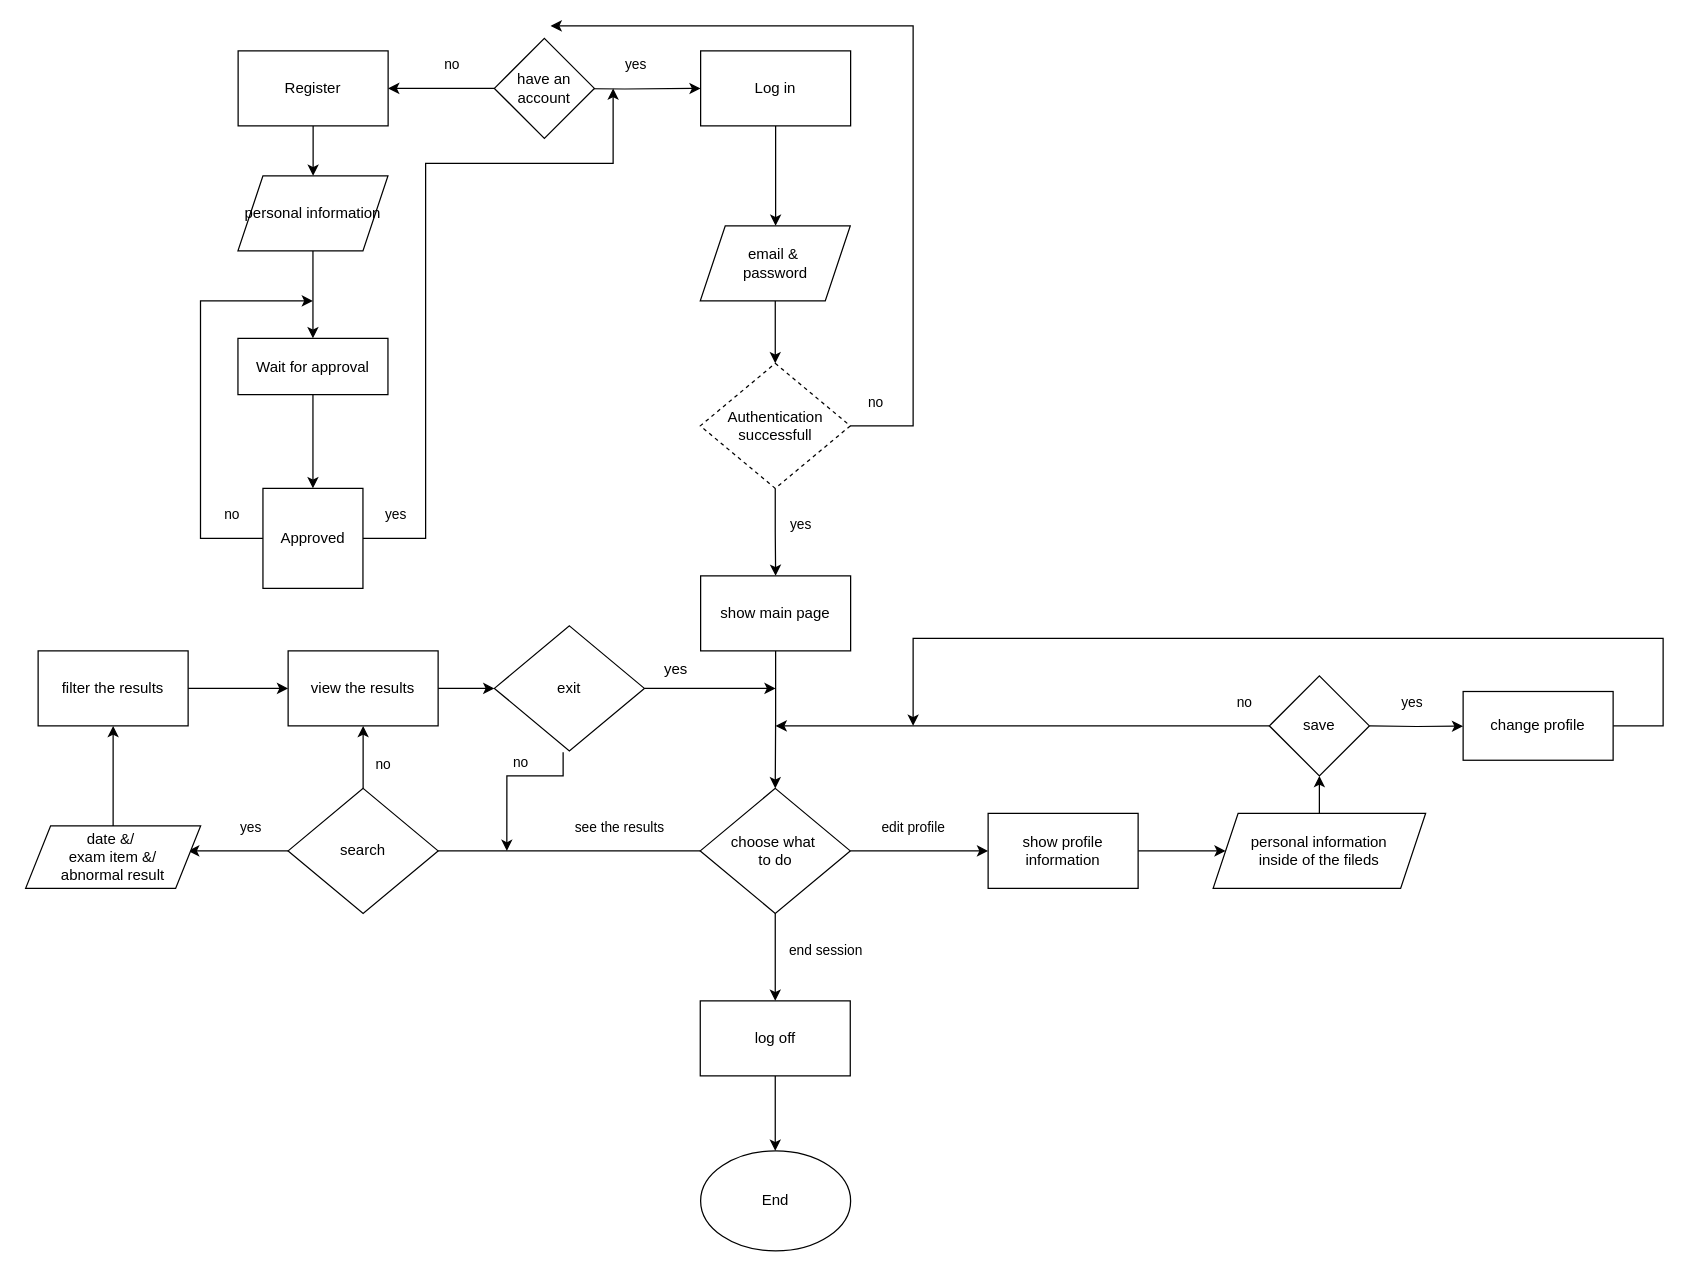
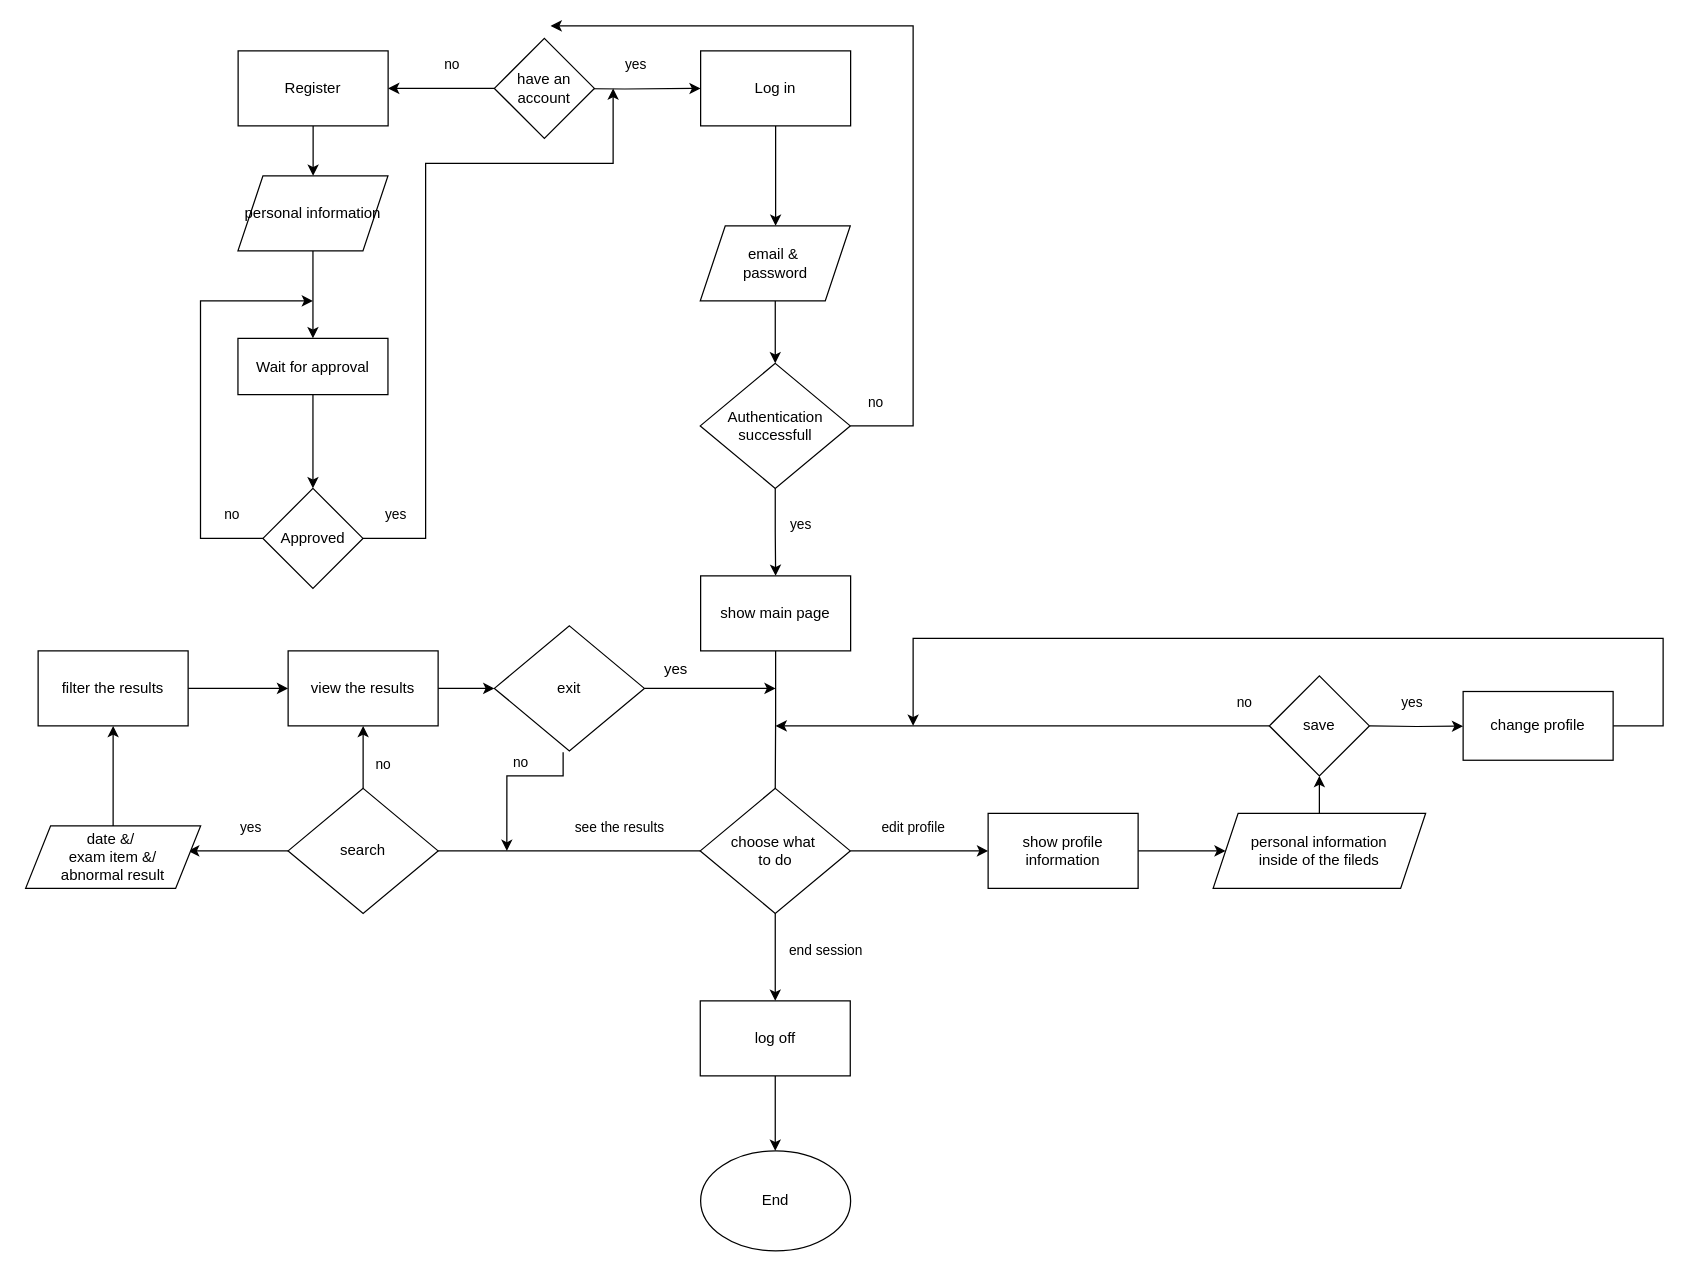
(775, 426) -> (775, 426)
(313, 538) -> (313, 538)
(775, 778) -> (775, 782)
